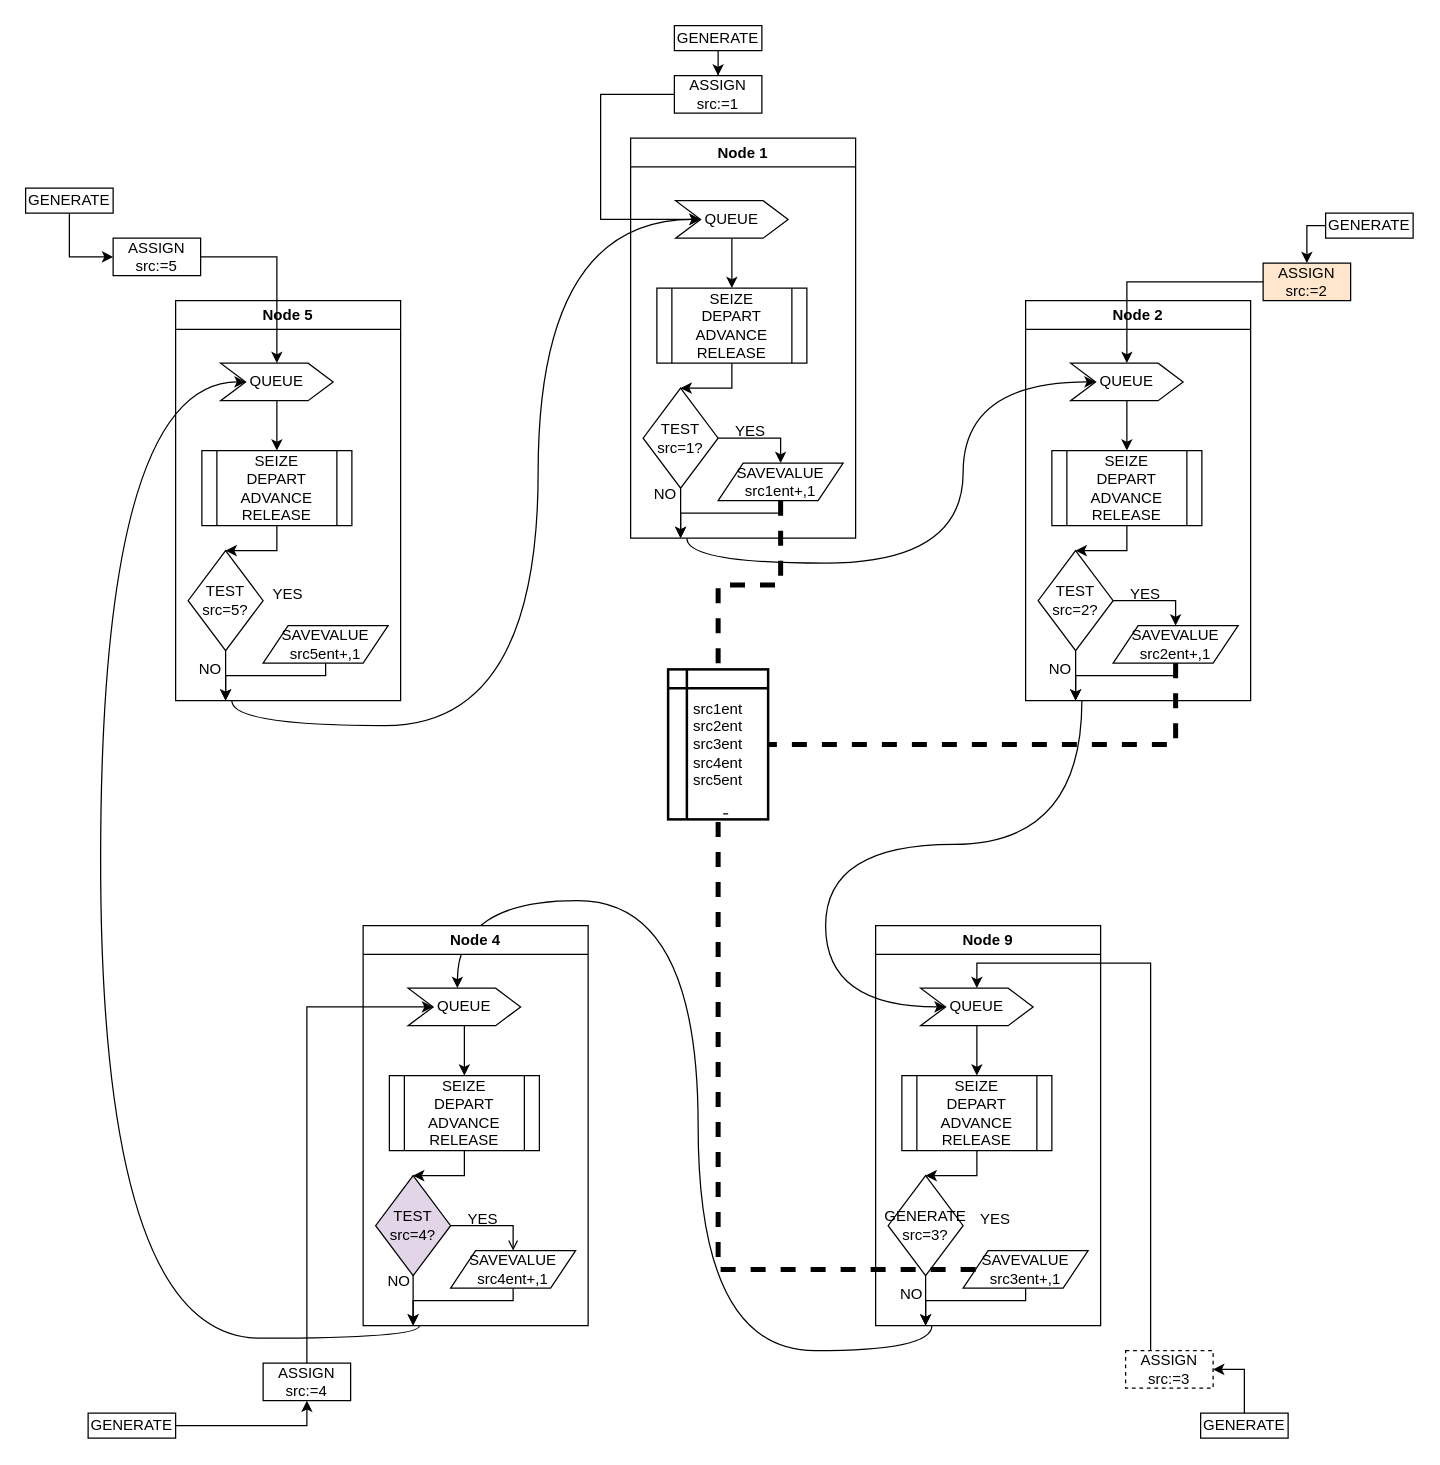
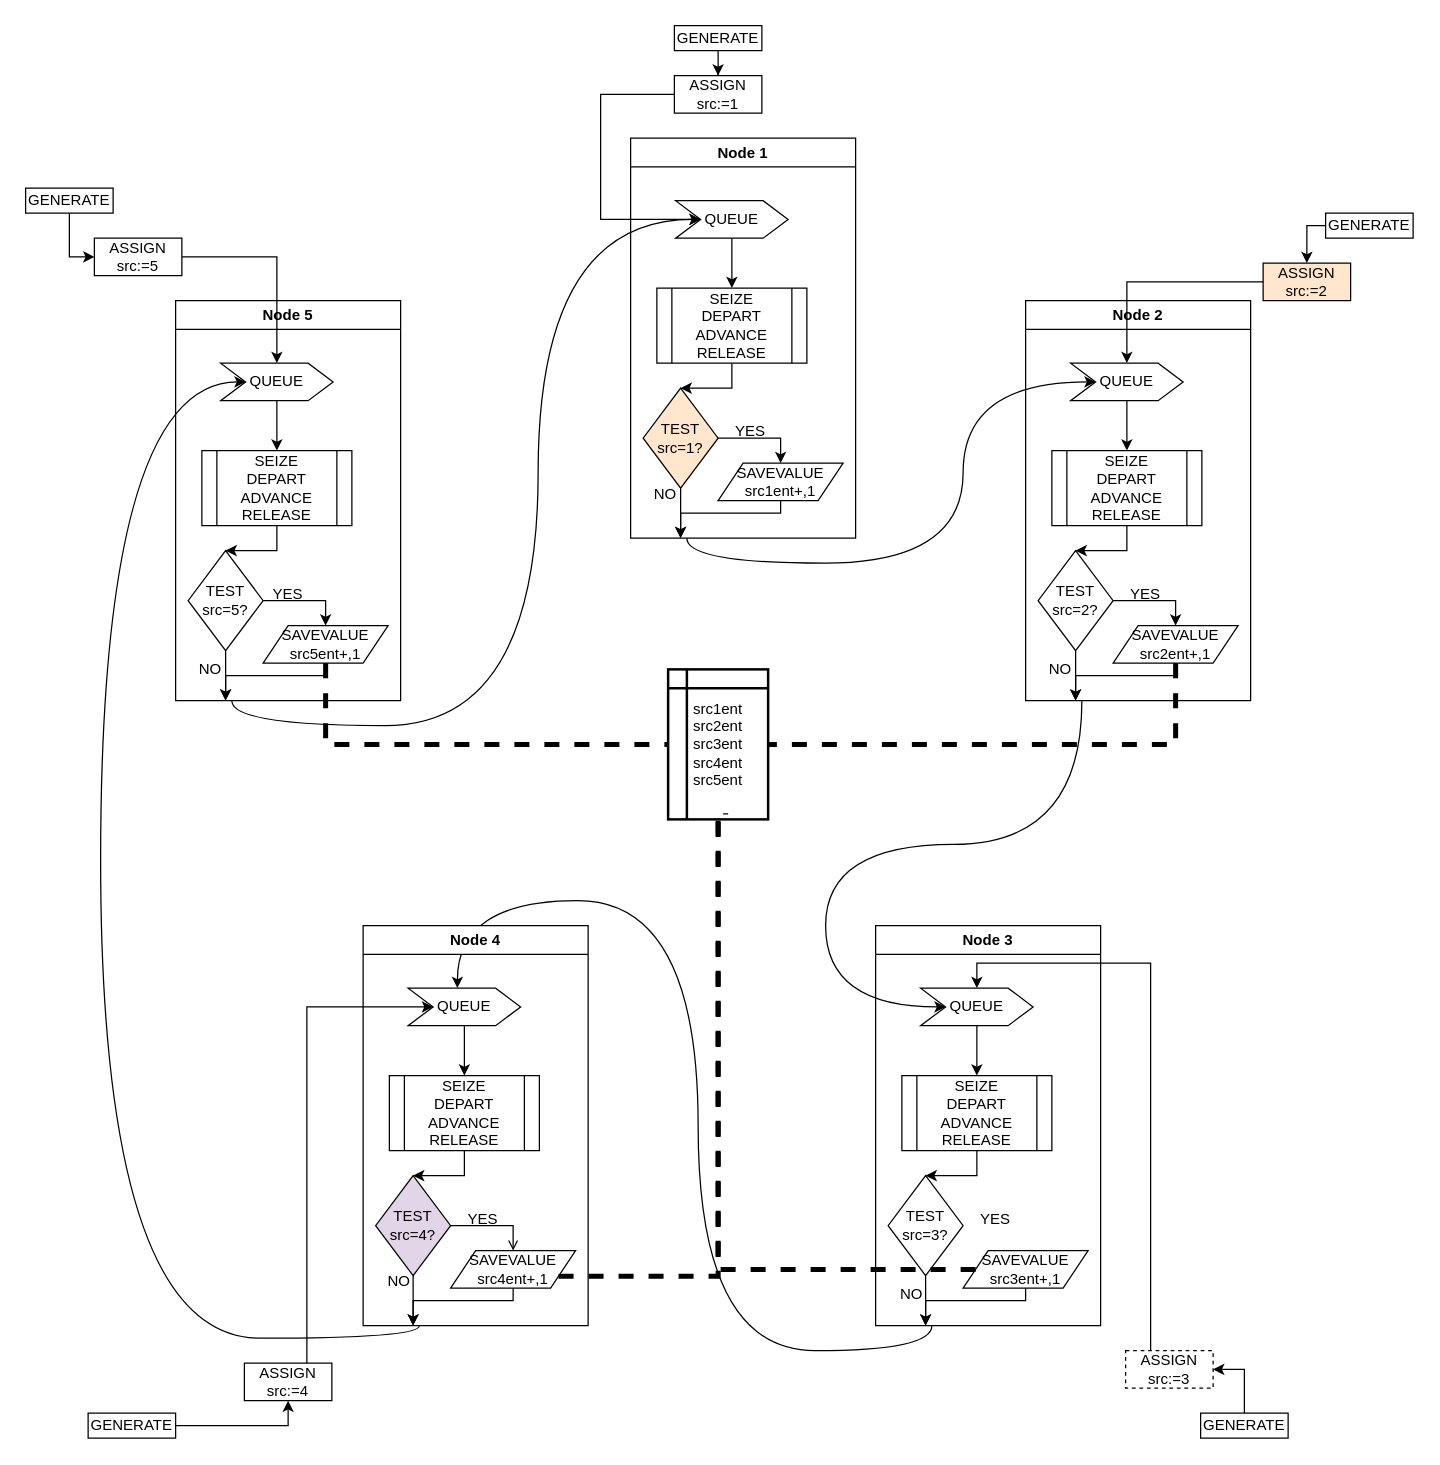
(157, 257) -> (138, 257)
(681, 438) -> (681, 438)
(781, 536) -> none
none -> (302, 601)
none -> (326, 698)
(988, 941) -> (988, 941)
(926, 1226) -> (926, 1226)
none -> (626, 1276)
(307, 1382) -> (288, 1382)
